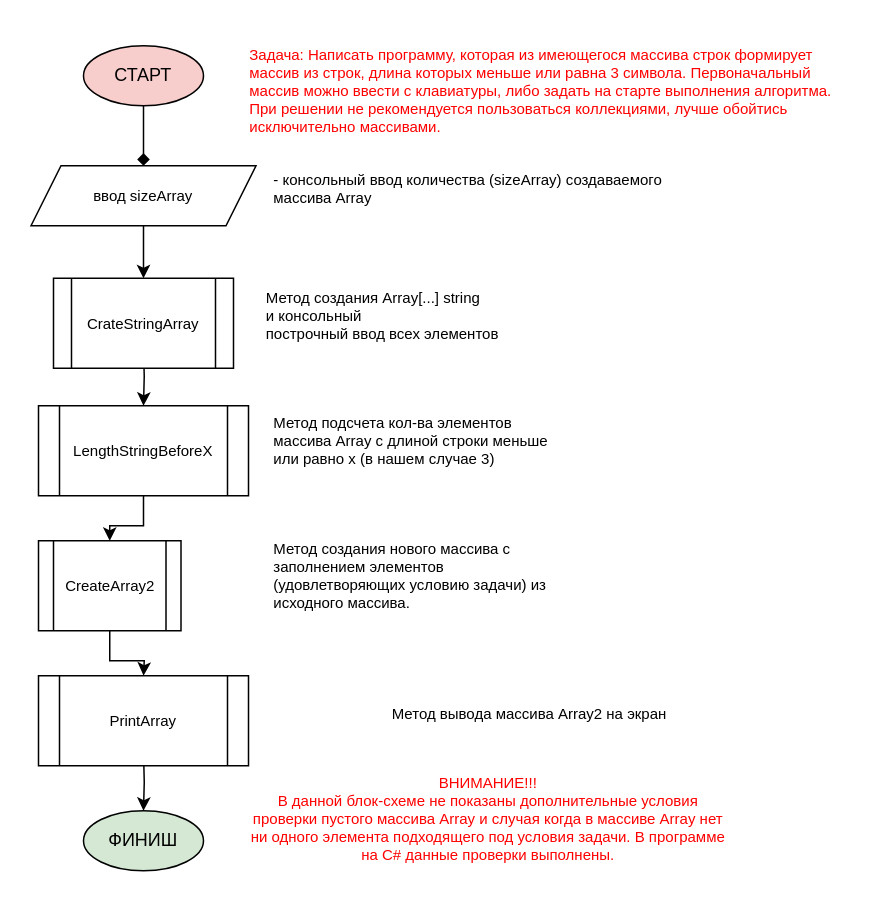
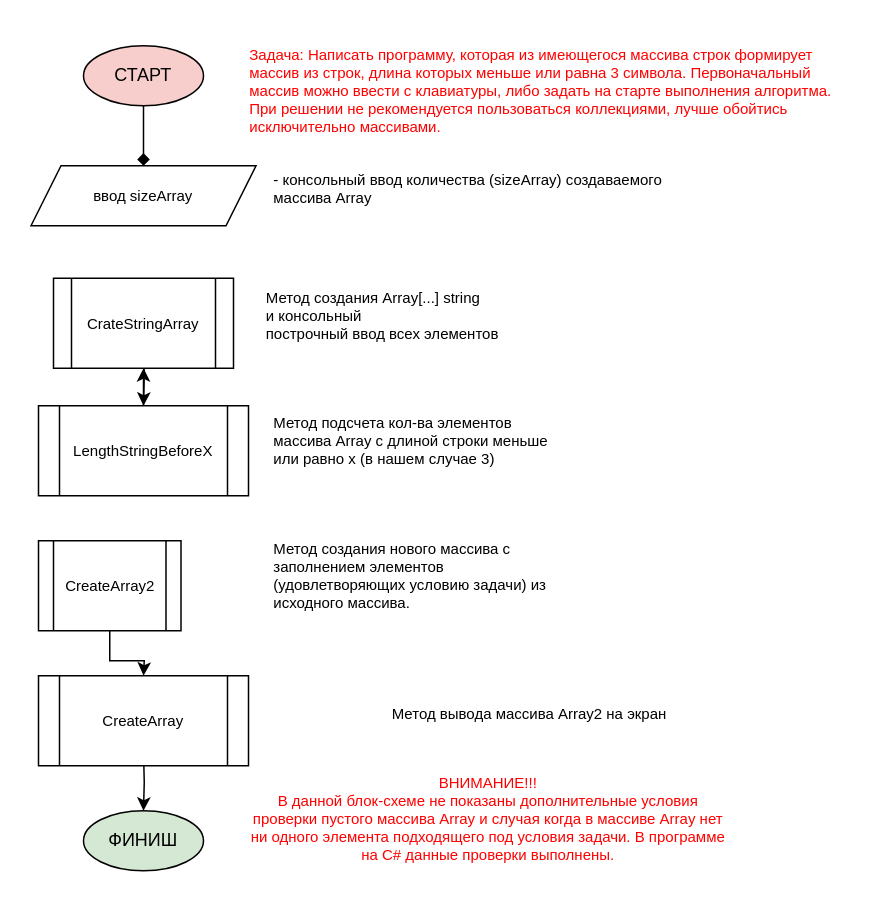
(143, 254) -> none
(139, 526) -> (143, 404)
(143, 721) -> (143, 721)
